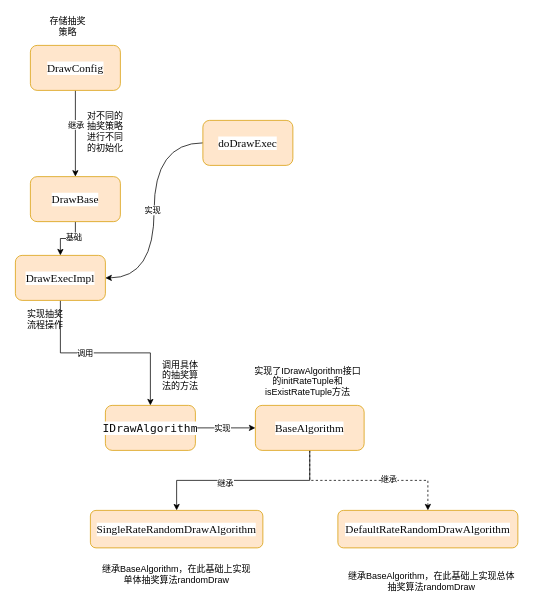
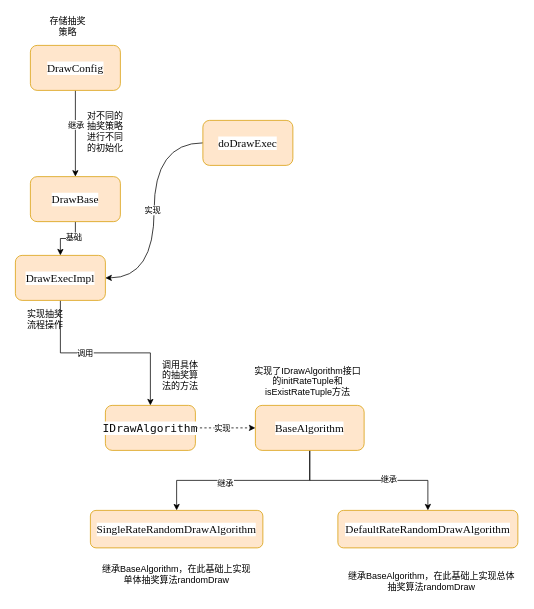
(205, 428) -> (205, 428)
(345, 480) -> (345, 480)
